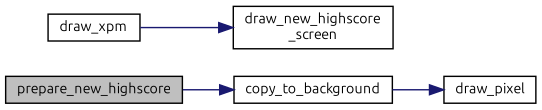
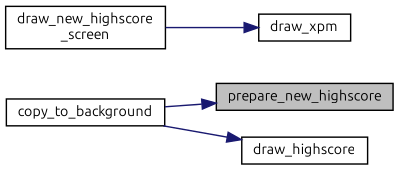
(179, 28) -> (205, 28)
(201, 90) -> (183, 105)
(490, 90) -> (305, 151)
